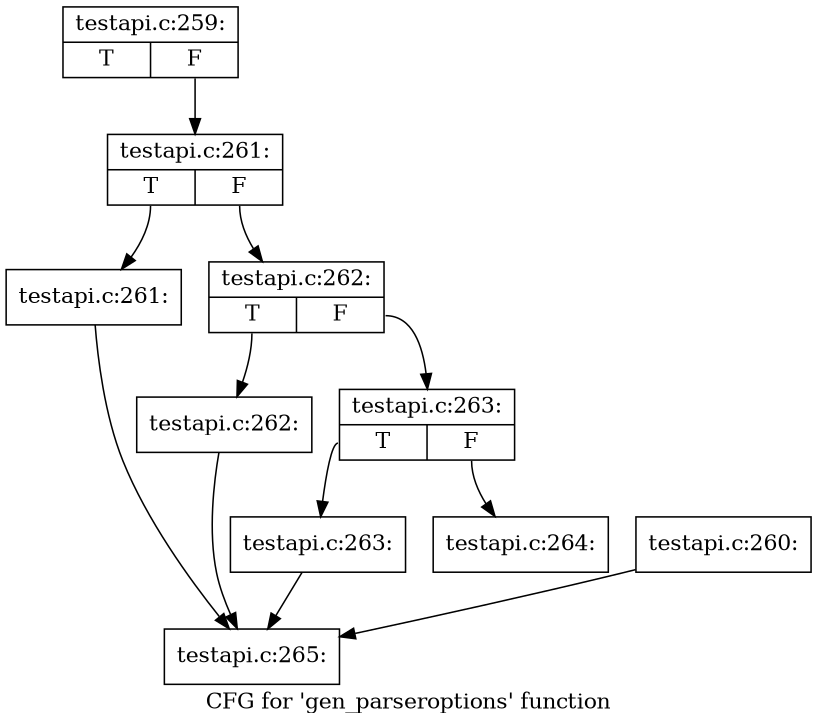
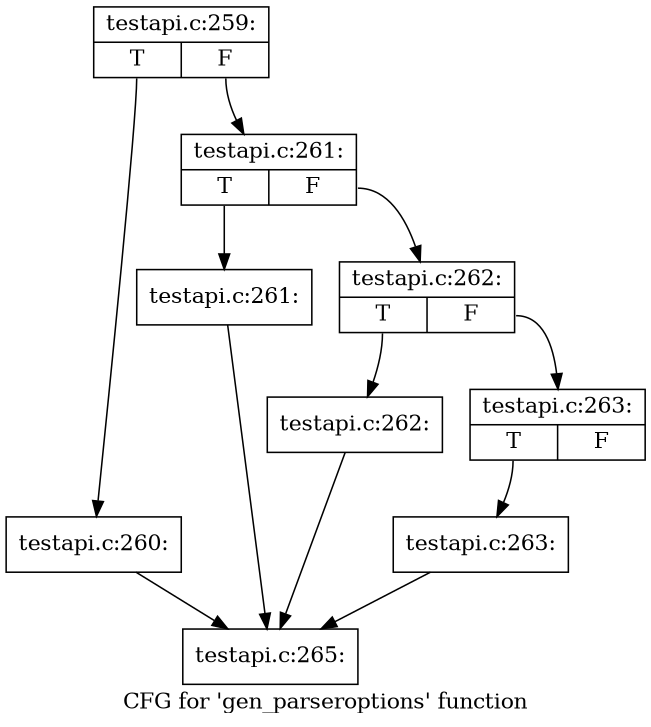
none -> (119, 290)
(521, 545) -> none
